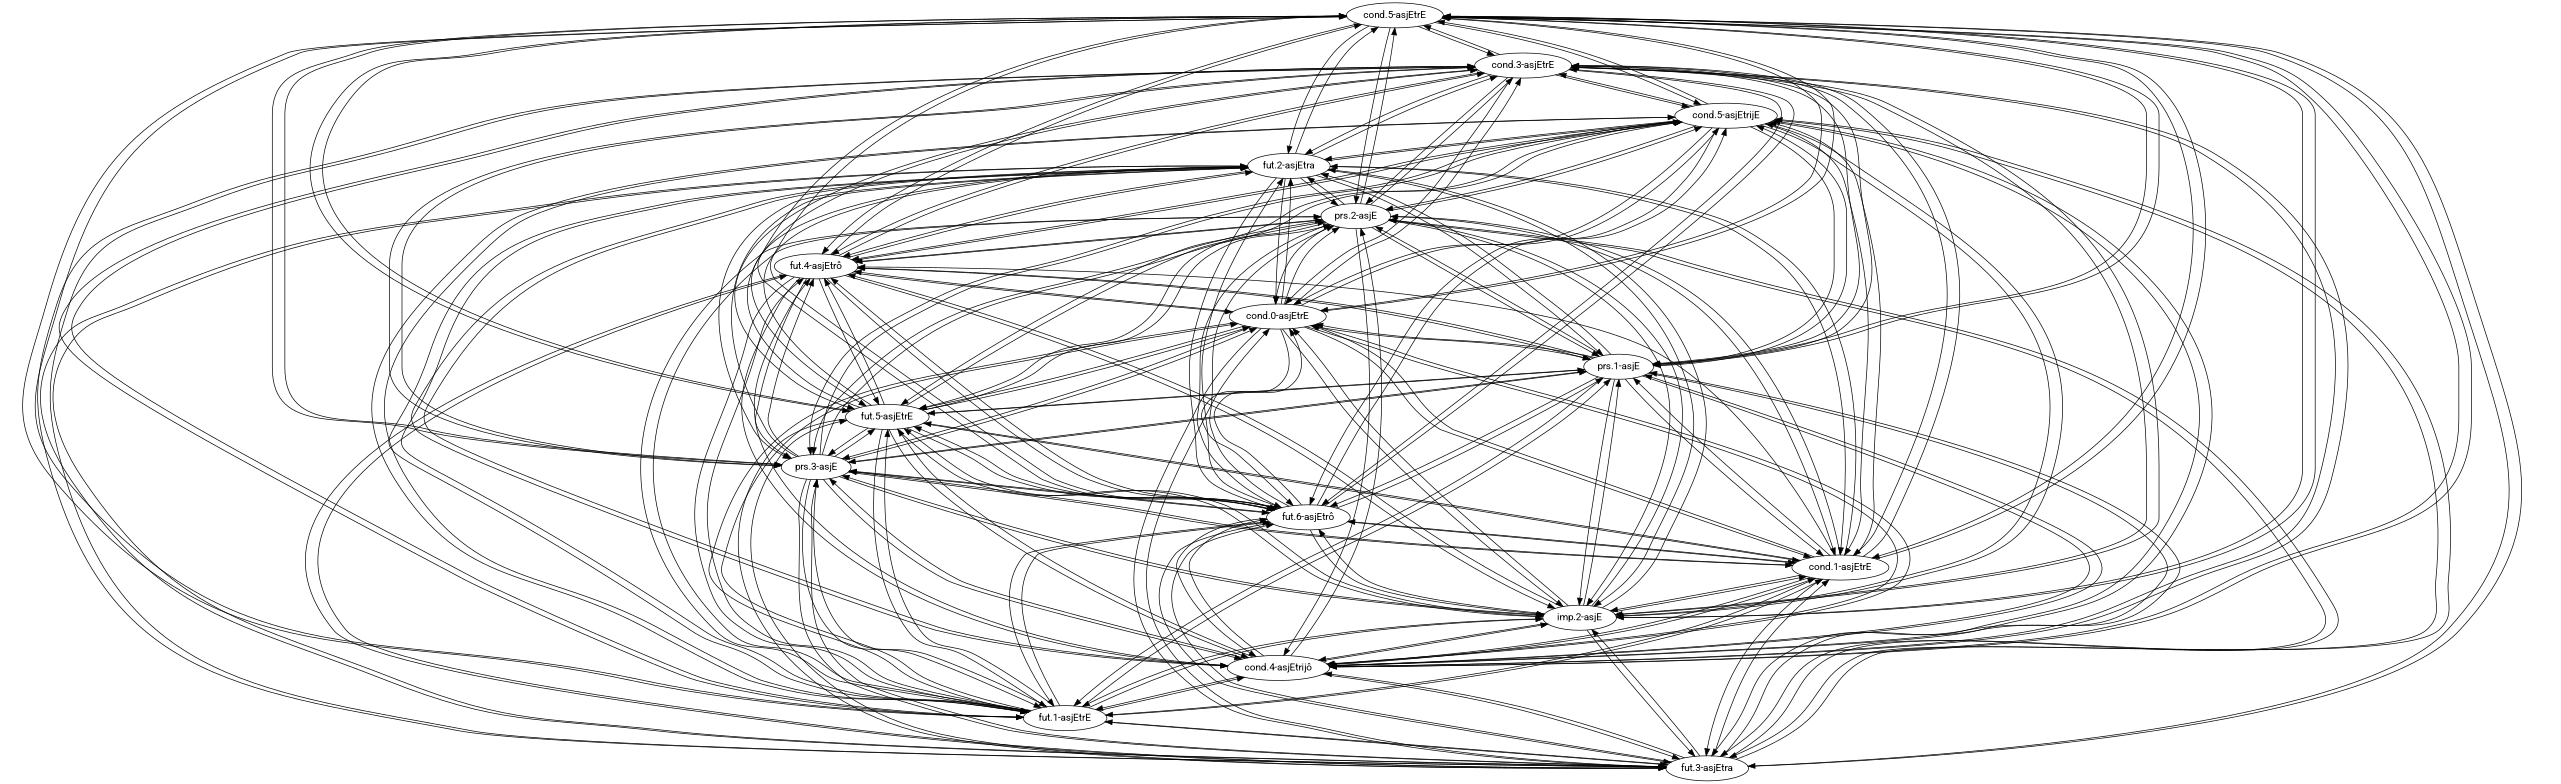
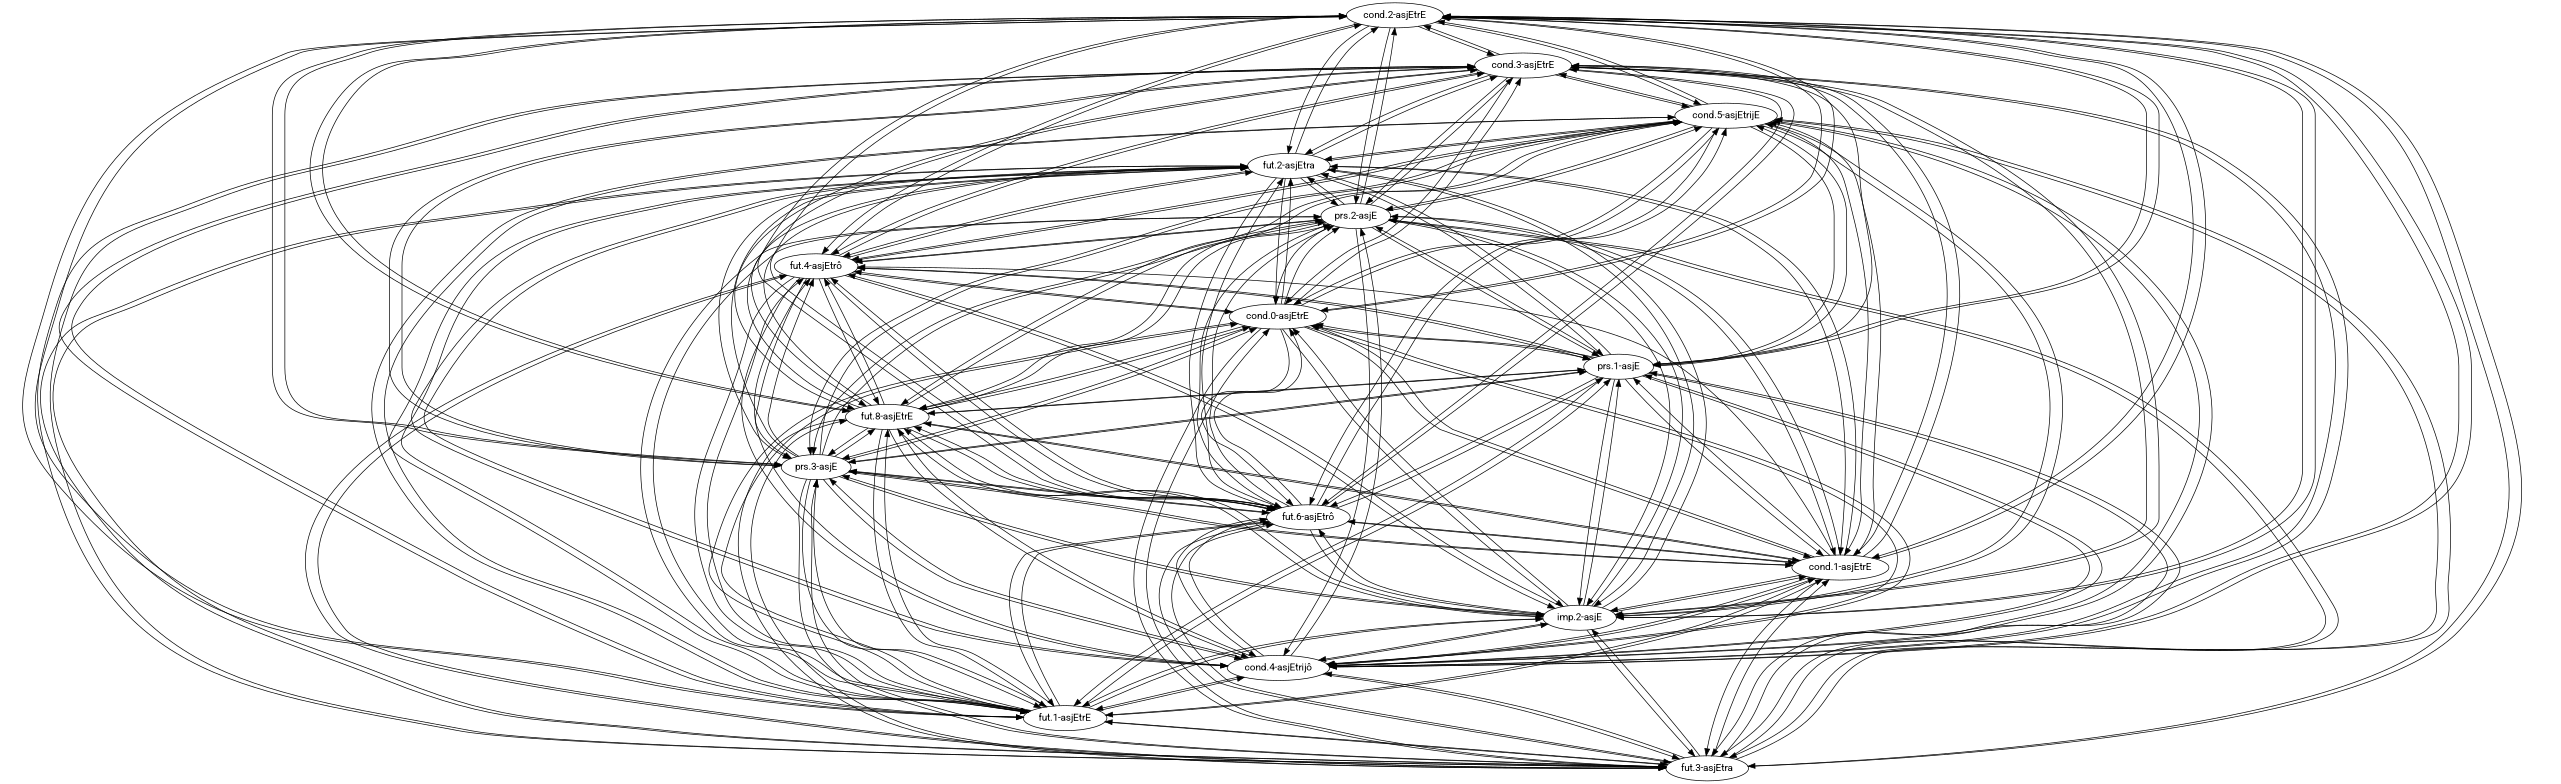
(1395, 15) -> (1395, 15)
(1844, 145) -> none
(887, 417) -> (887, 417)
